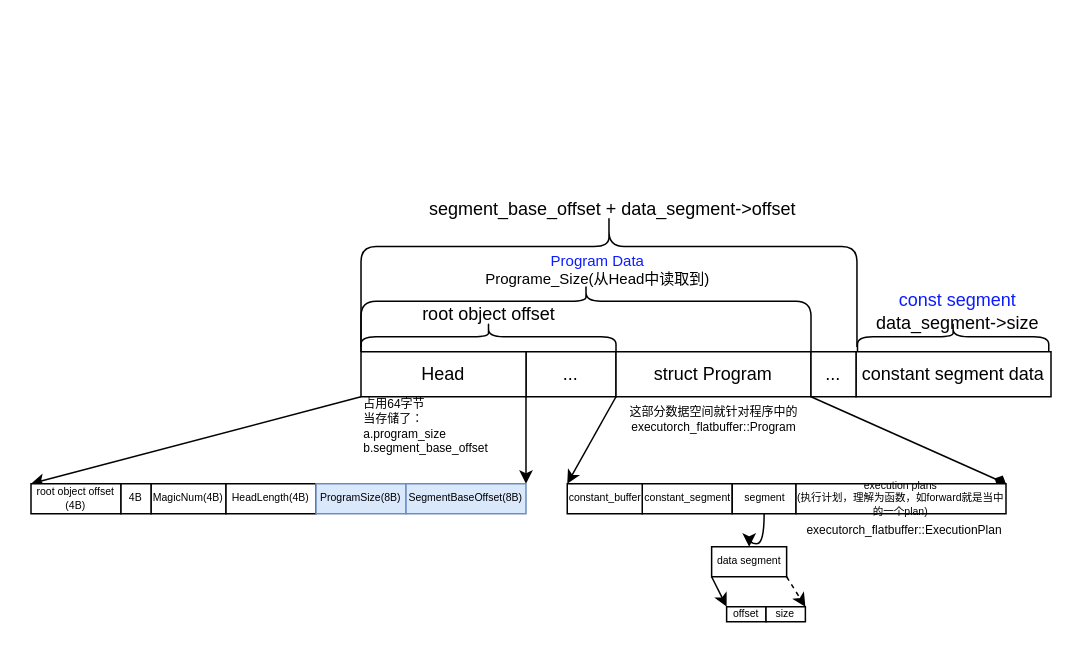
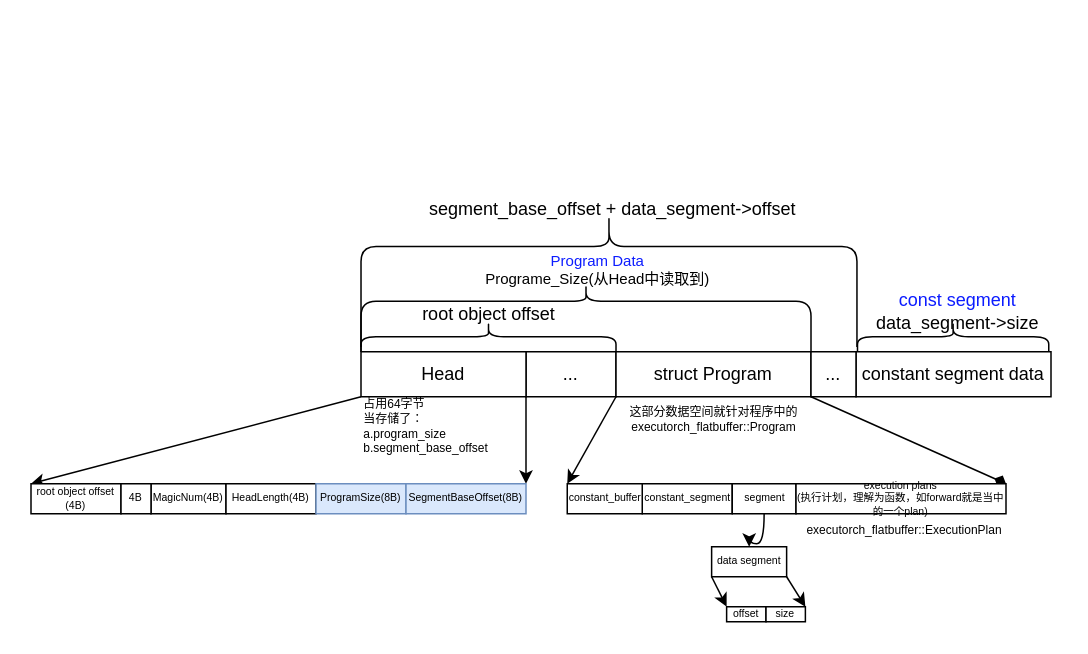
(793, 588) -> (793, 588)
